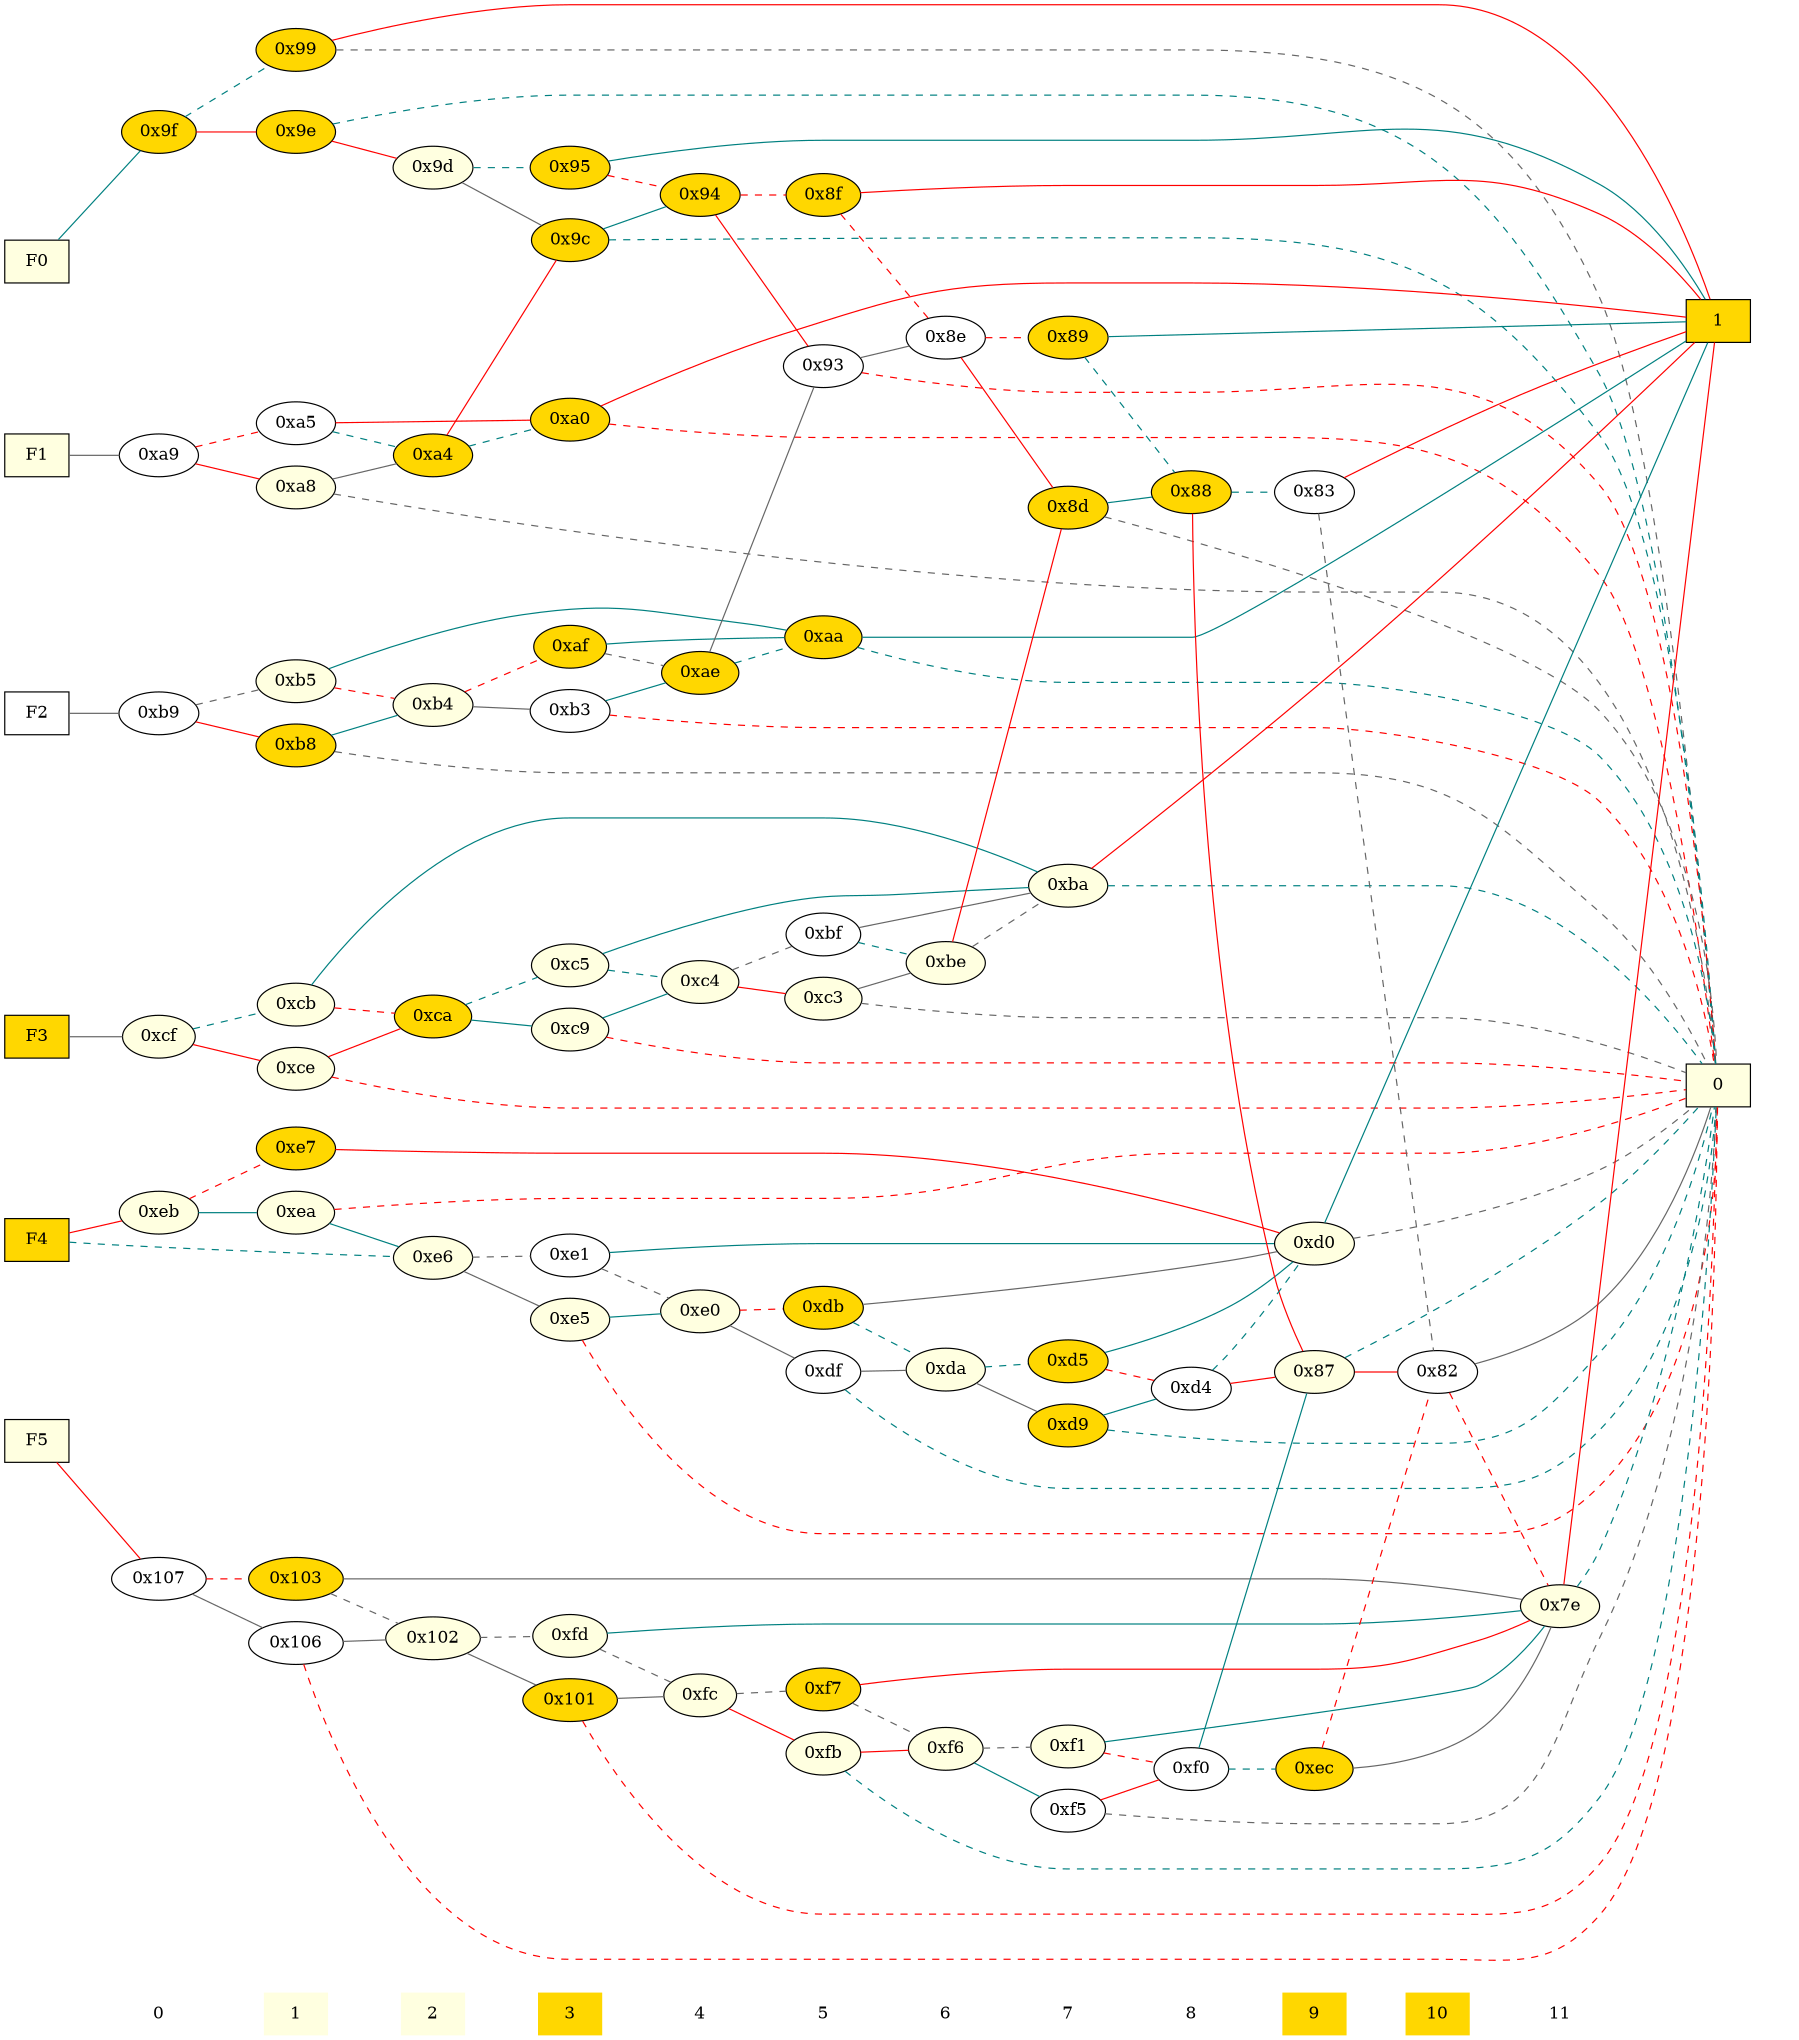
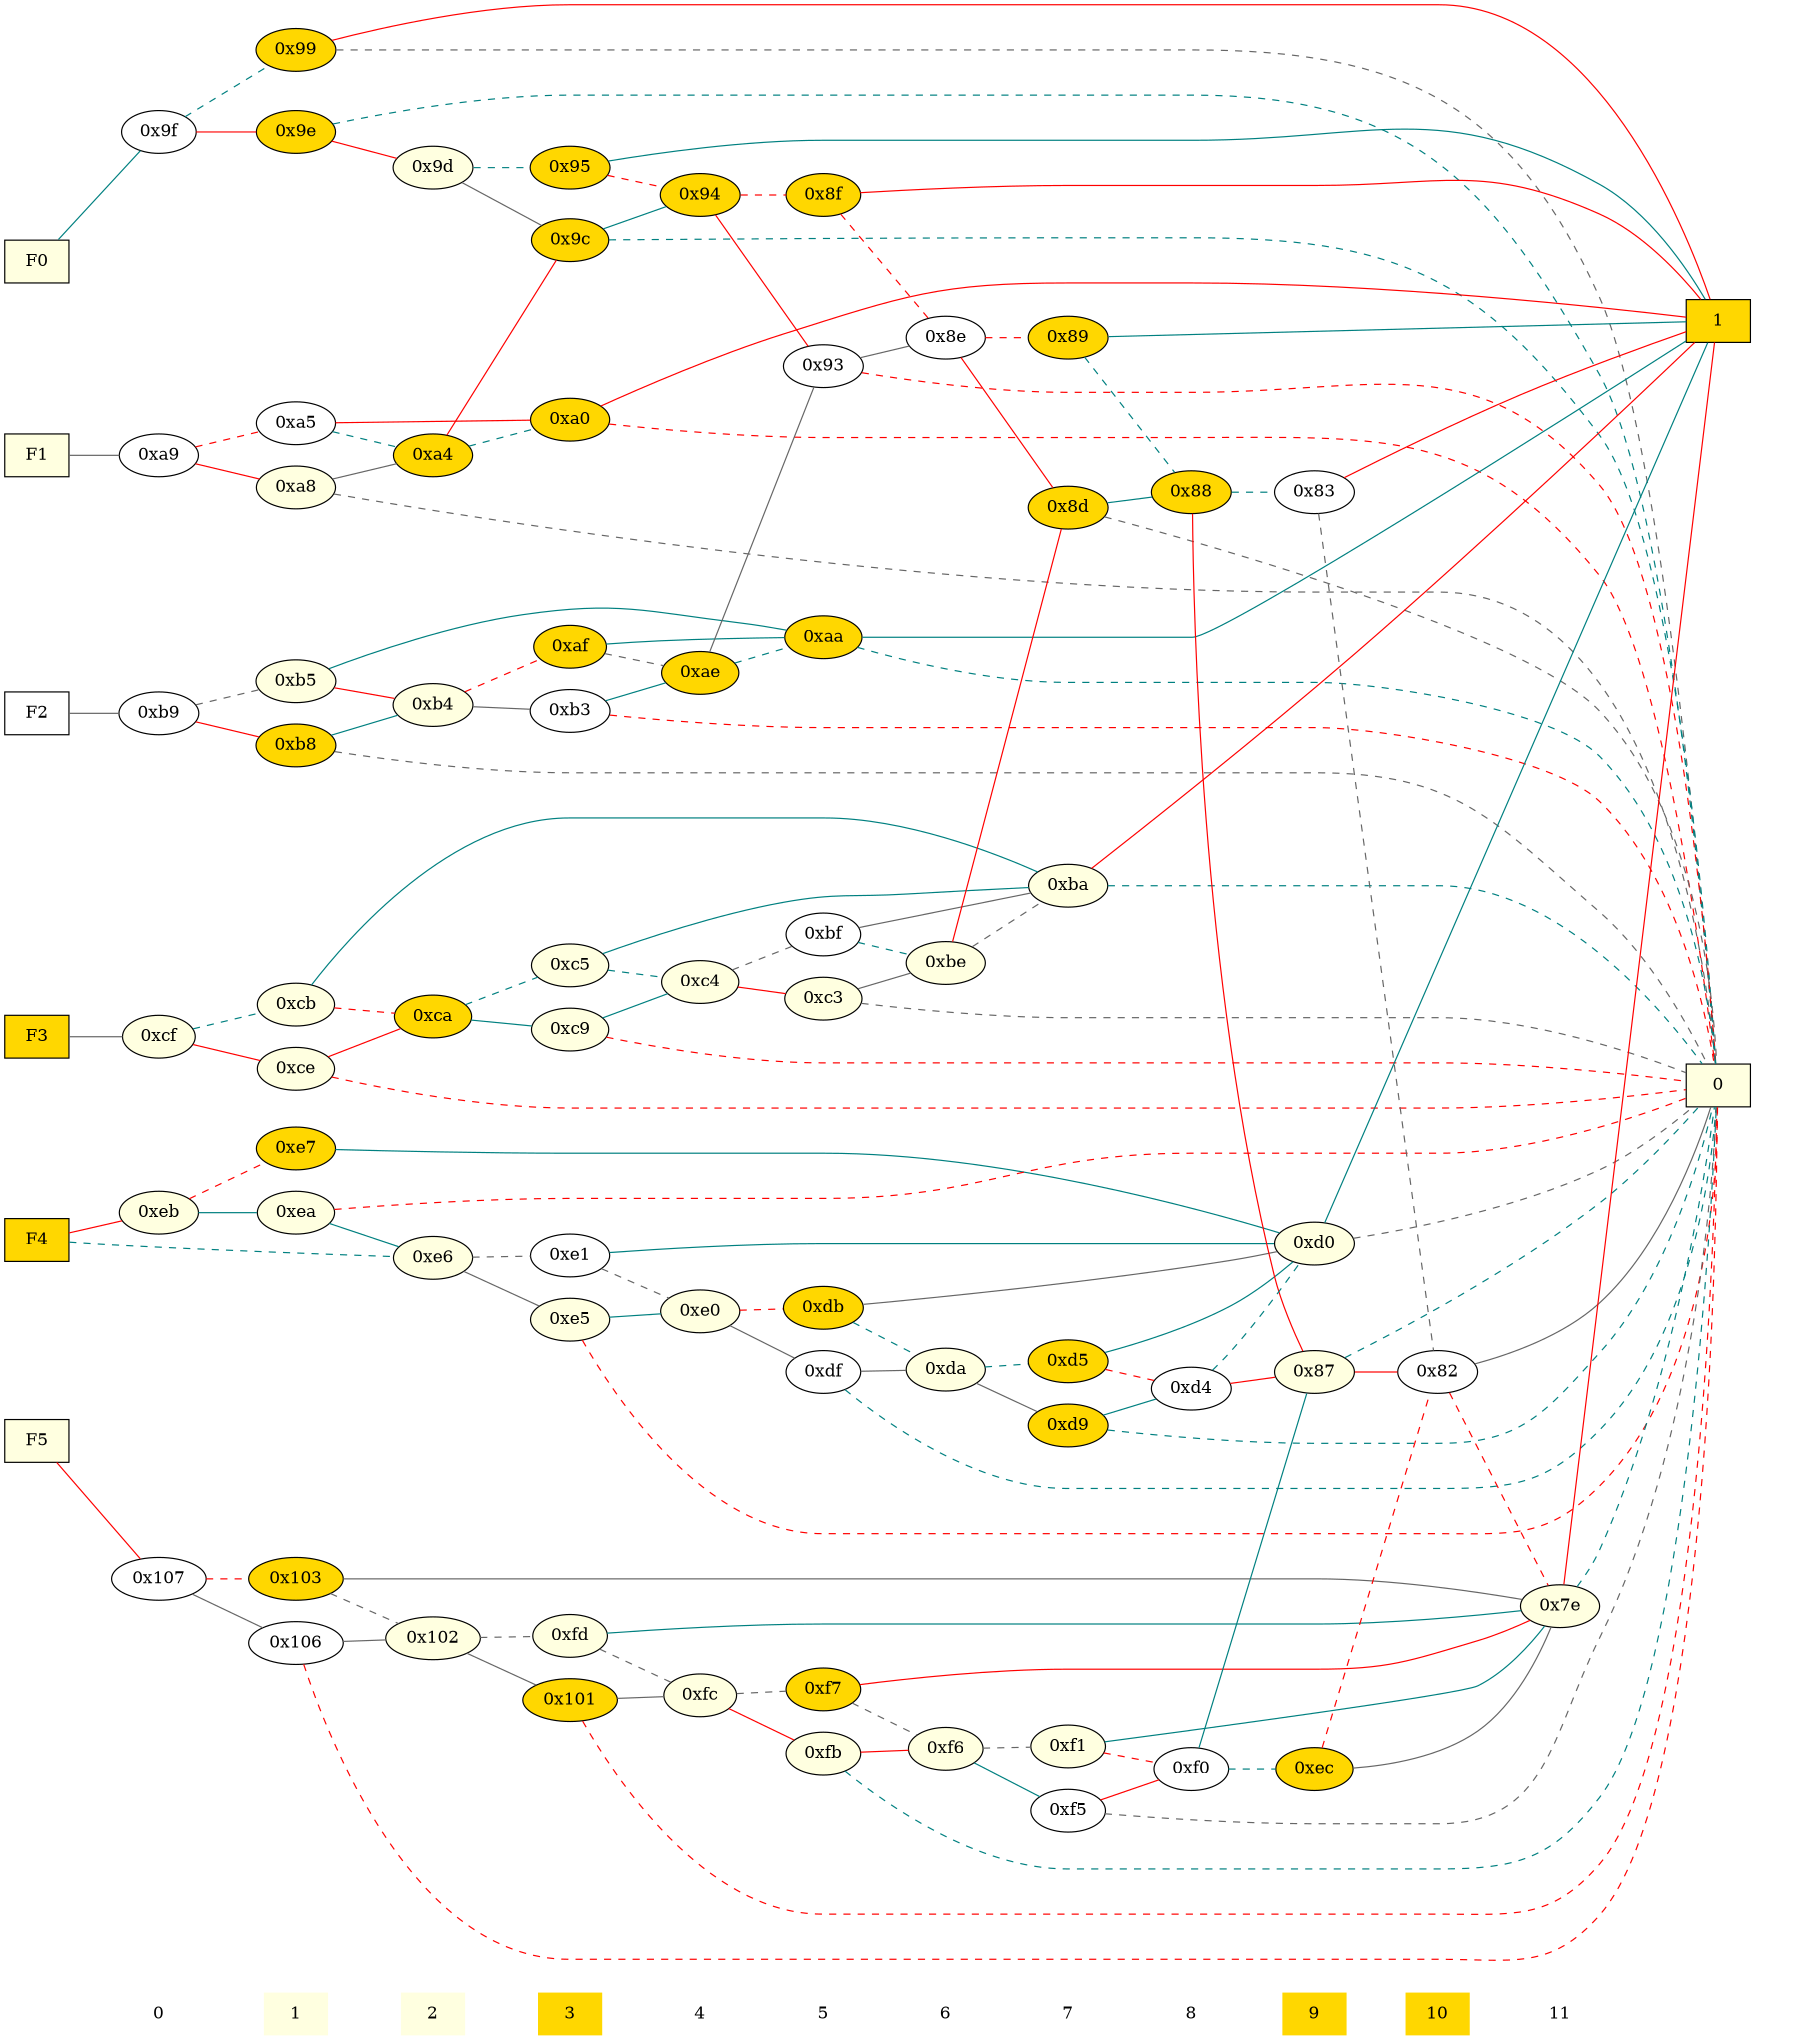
(159, 132) -> (159, 132)
(364, 693) -> (364, 693)
(812, 1153) -> (812, 1153)
